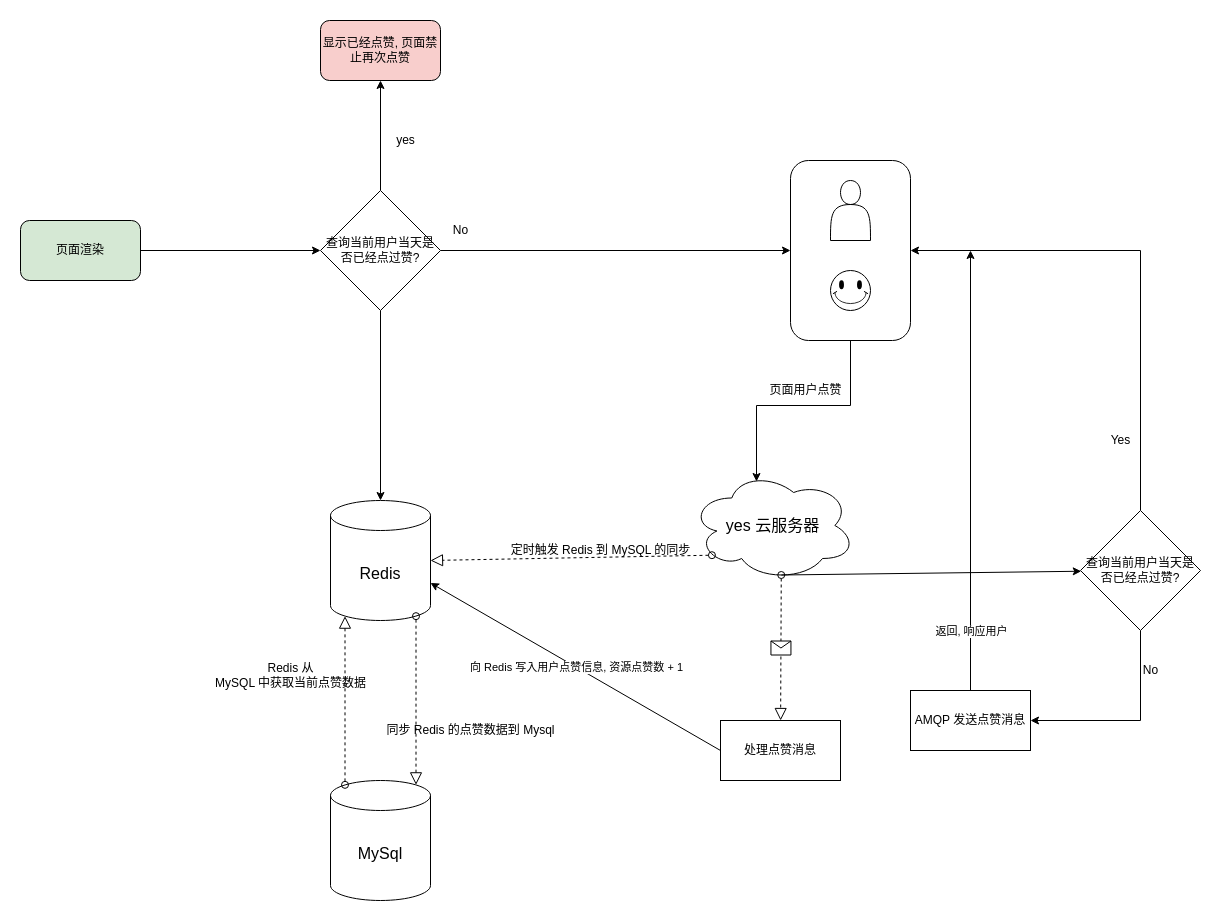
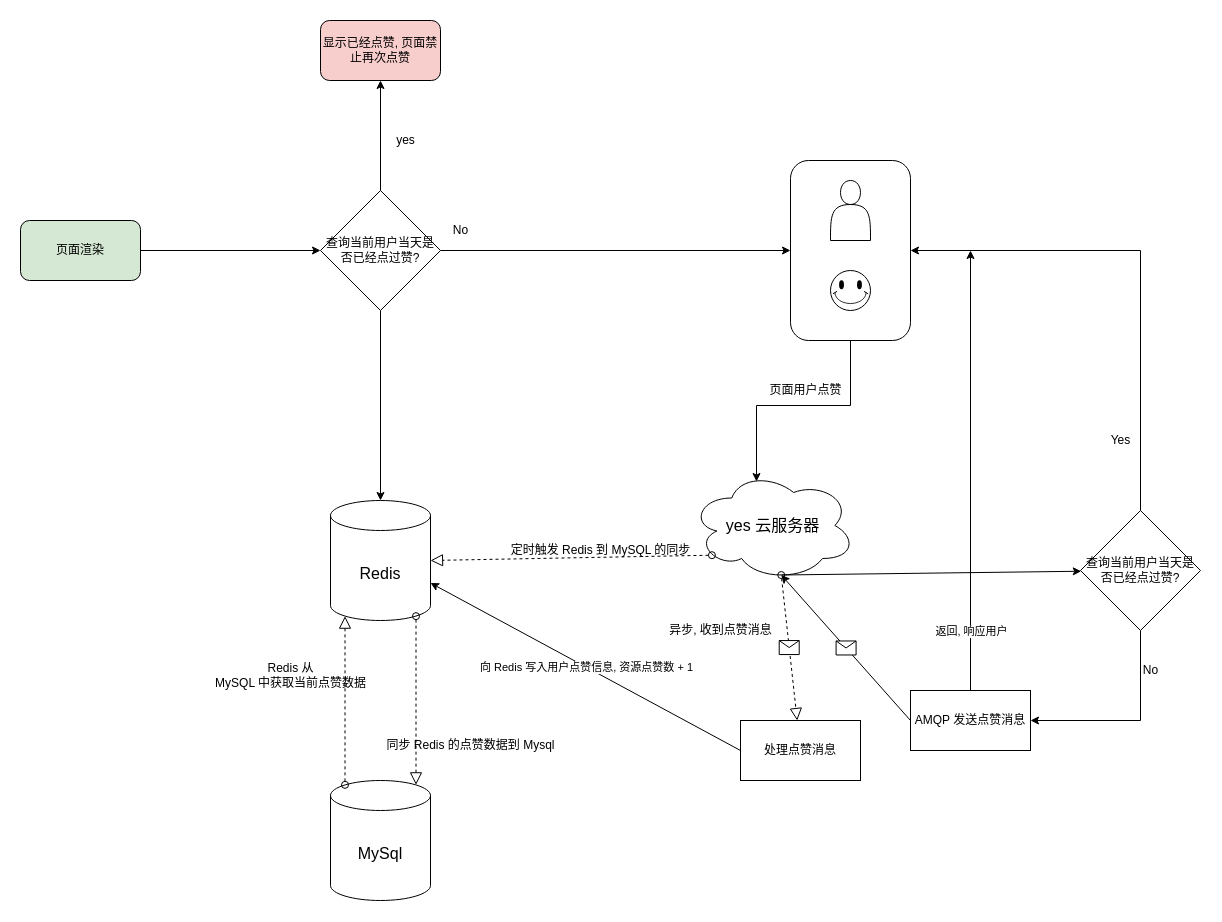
none -> (721, 631)
none -> (879, 685)
(471, 731) -> (471, 746)
(781, 751) -> (801, 751)
